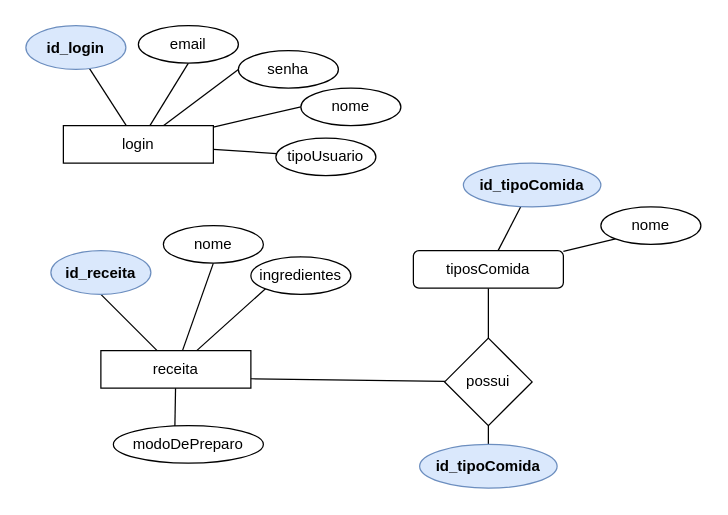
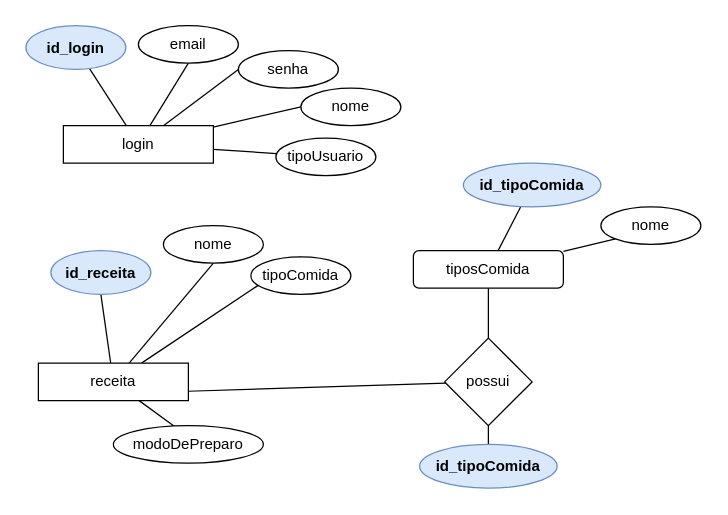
(301, 276) -> (301, 276)
(176, 369) -> (113, 382)
